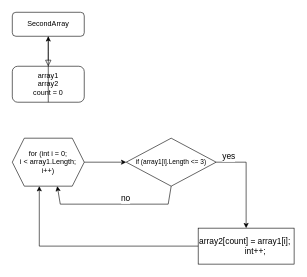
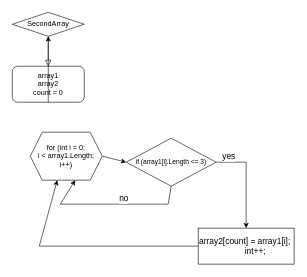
(48, 24) -> (48, 24)
(48, 162) -> (66, 156)
